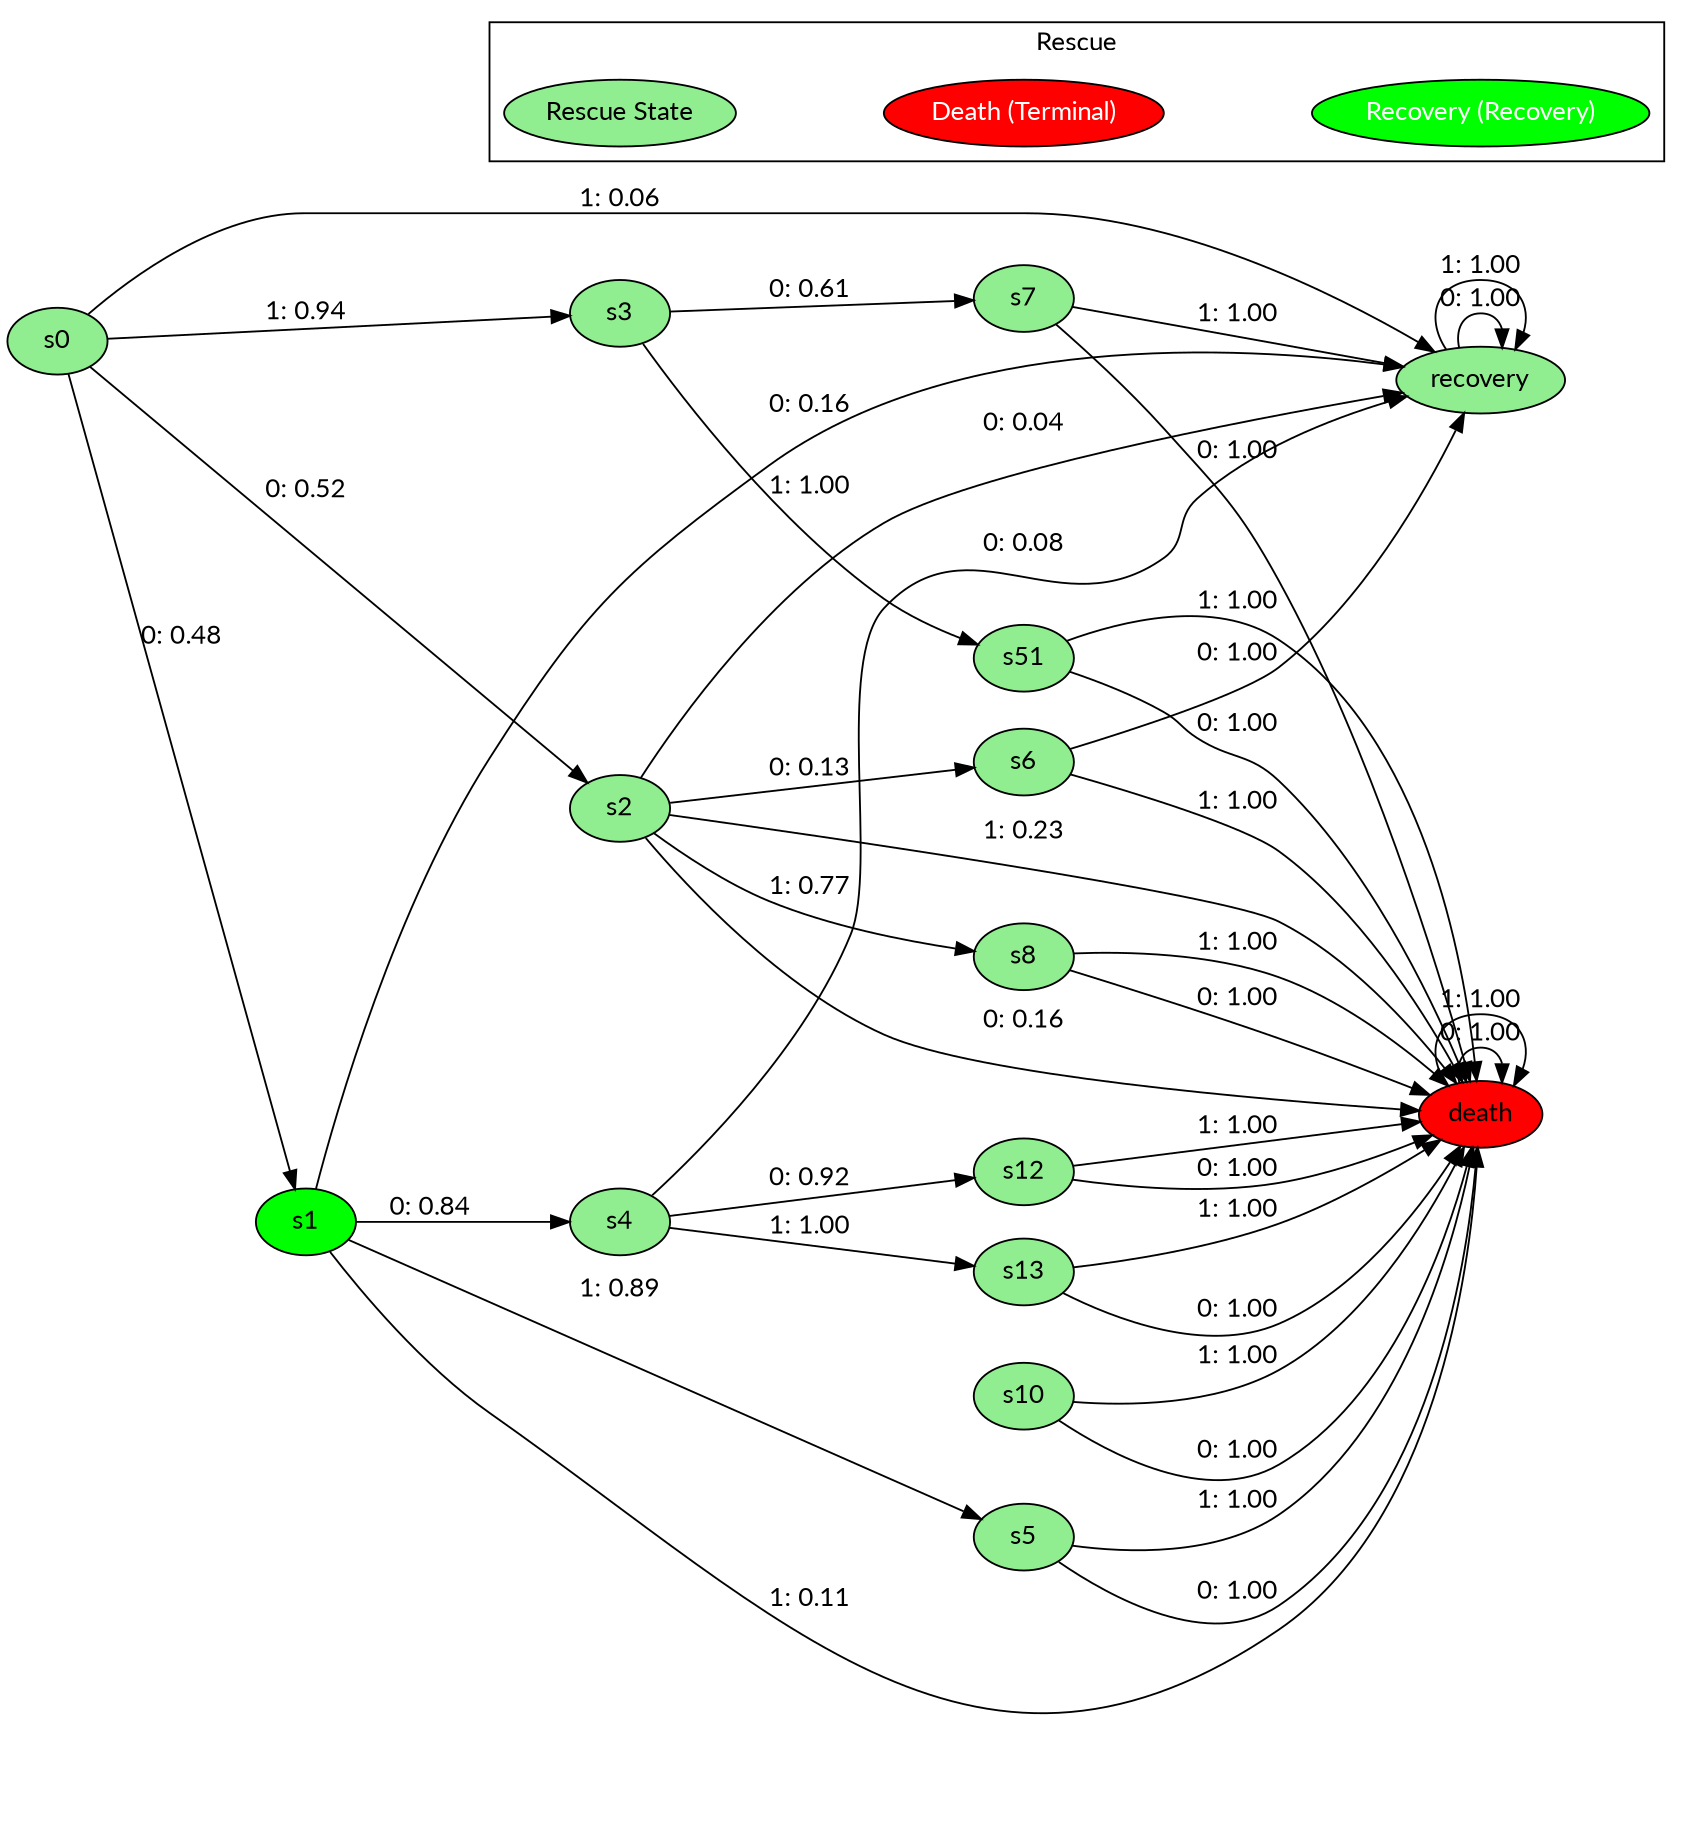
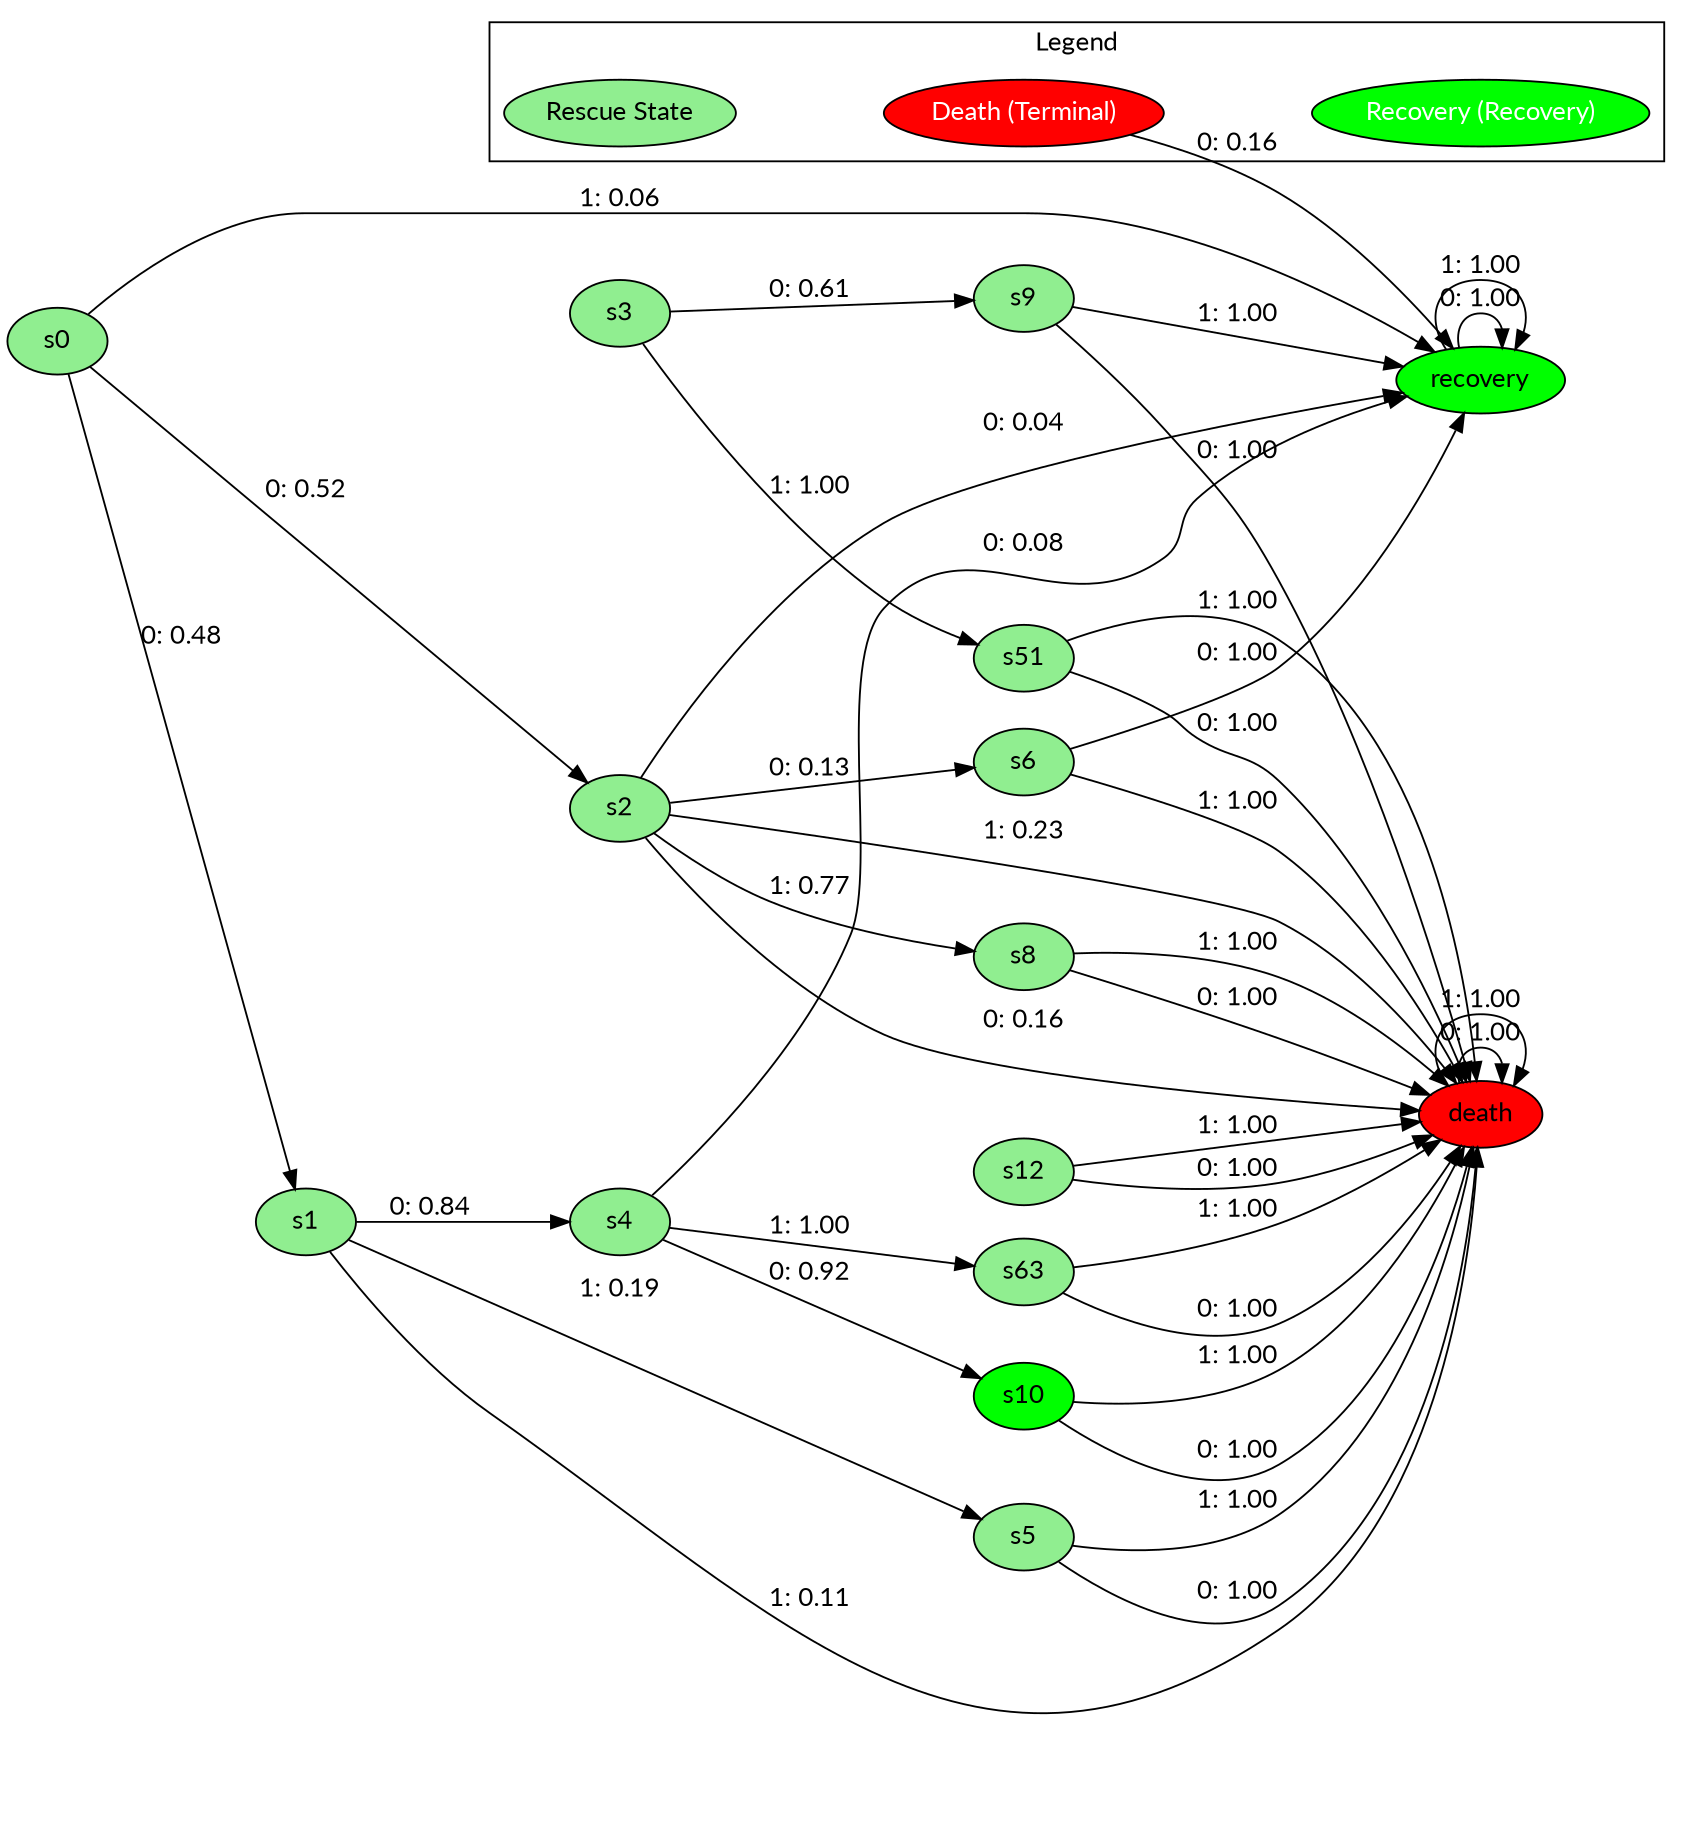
(1077, 44) -> (1077, 44)
(1024, 299) -> (1024, 299)
(329, 328) -> none
(1481, 380) -> (1481, 380)
(674, 537) -> (1302, 208)
(812, 1198) -> (813, 1305)
(306, 1222) -> (306, 1222)
(1024, 1272) -> (1024, 1272)
(620, 1290) -> (620, 1290)
(1024, 1396) -> (1024, 1396)
